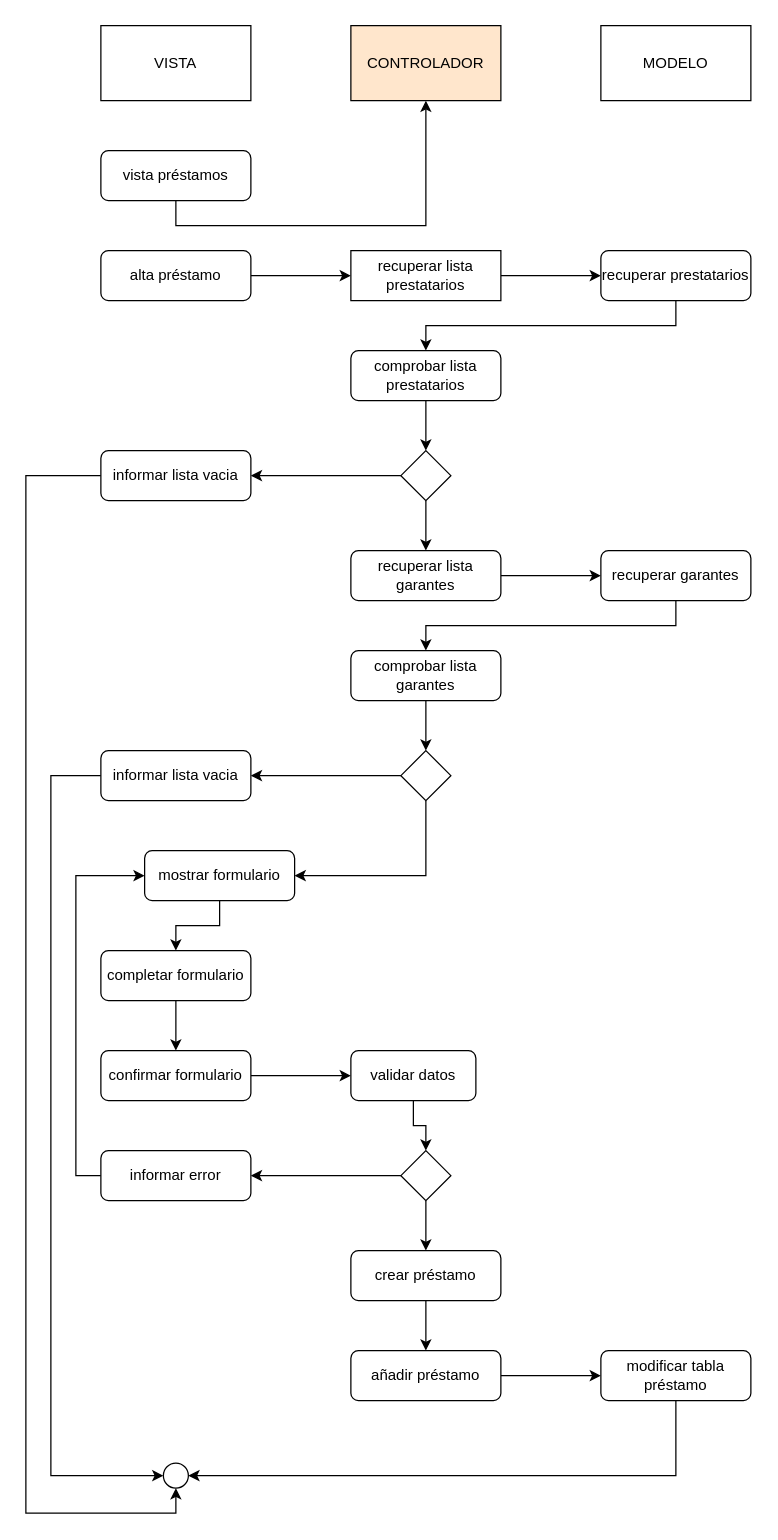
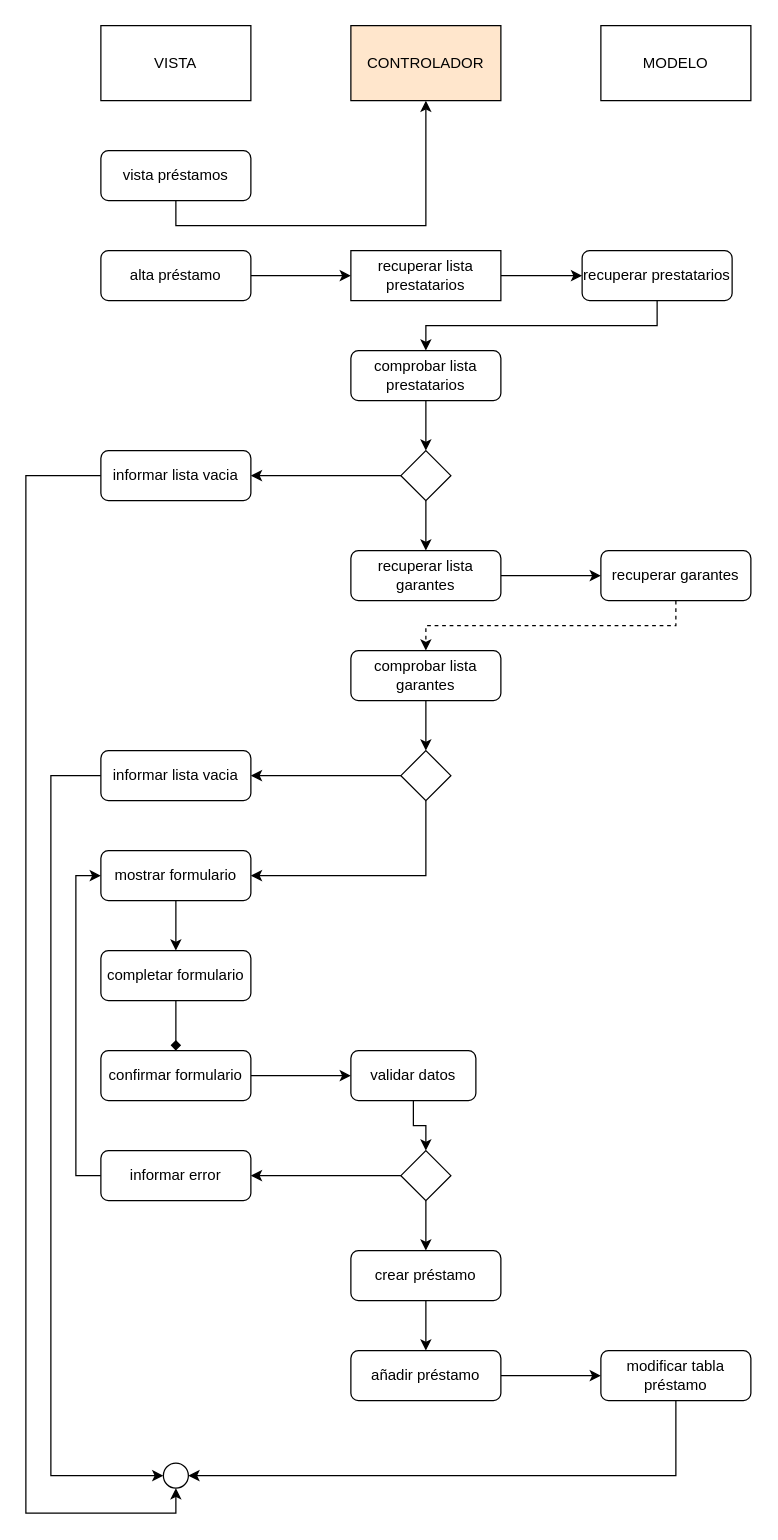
(676, 276) -> (657, 276)
(555, 626) -> (555, 626)
(219, 876) -> (176, 876)
(176, 1041) -> (176, 1040)
